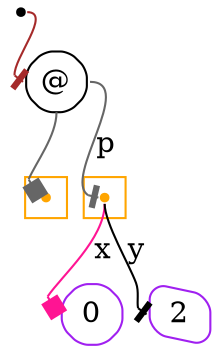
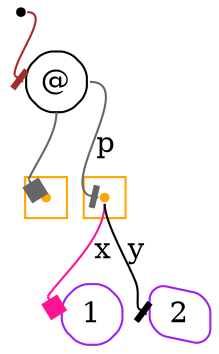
(92, 314) -> (92, 314)
